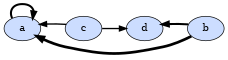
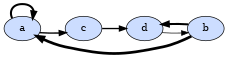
(56, 24) -> (49, 33)
none -> (172, 33)
